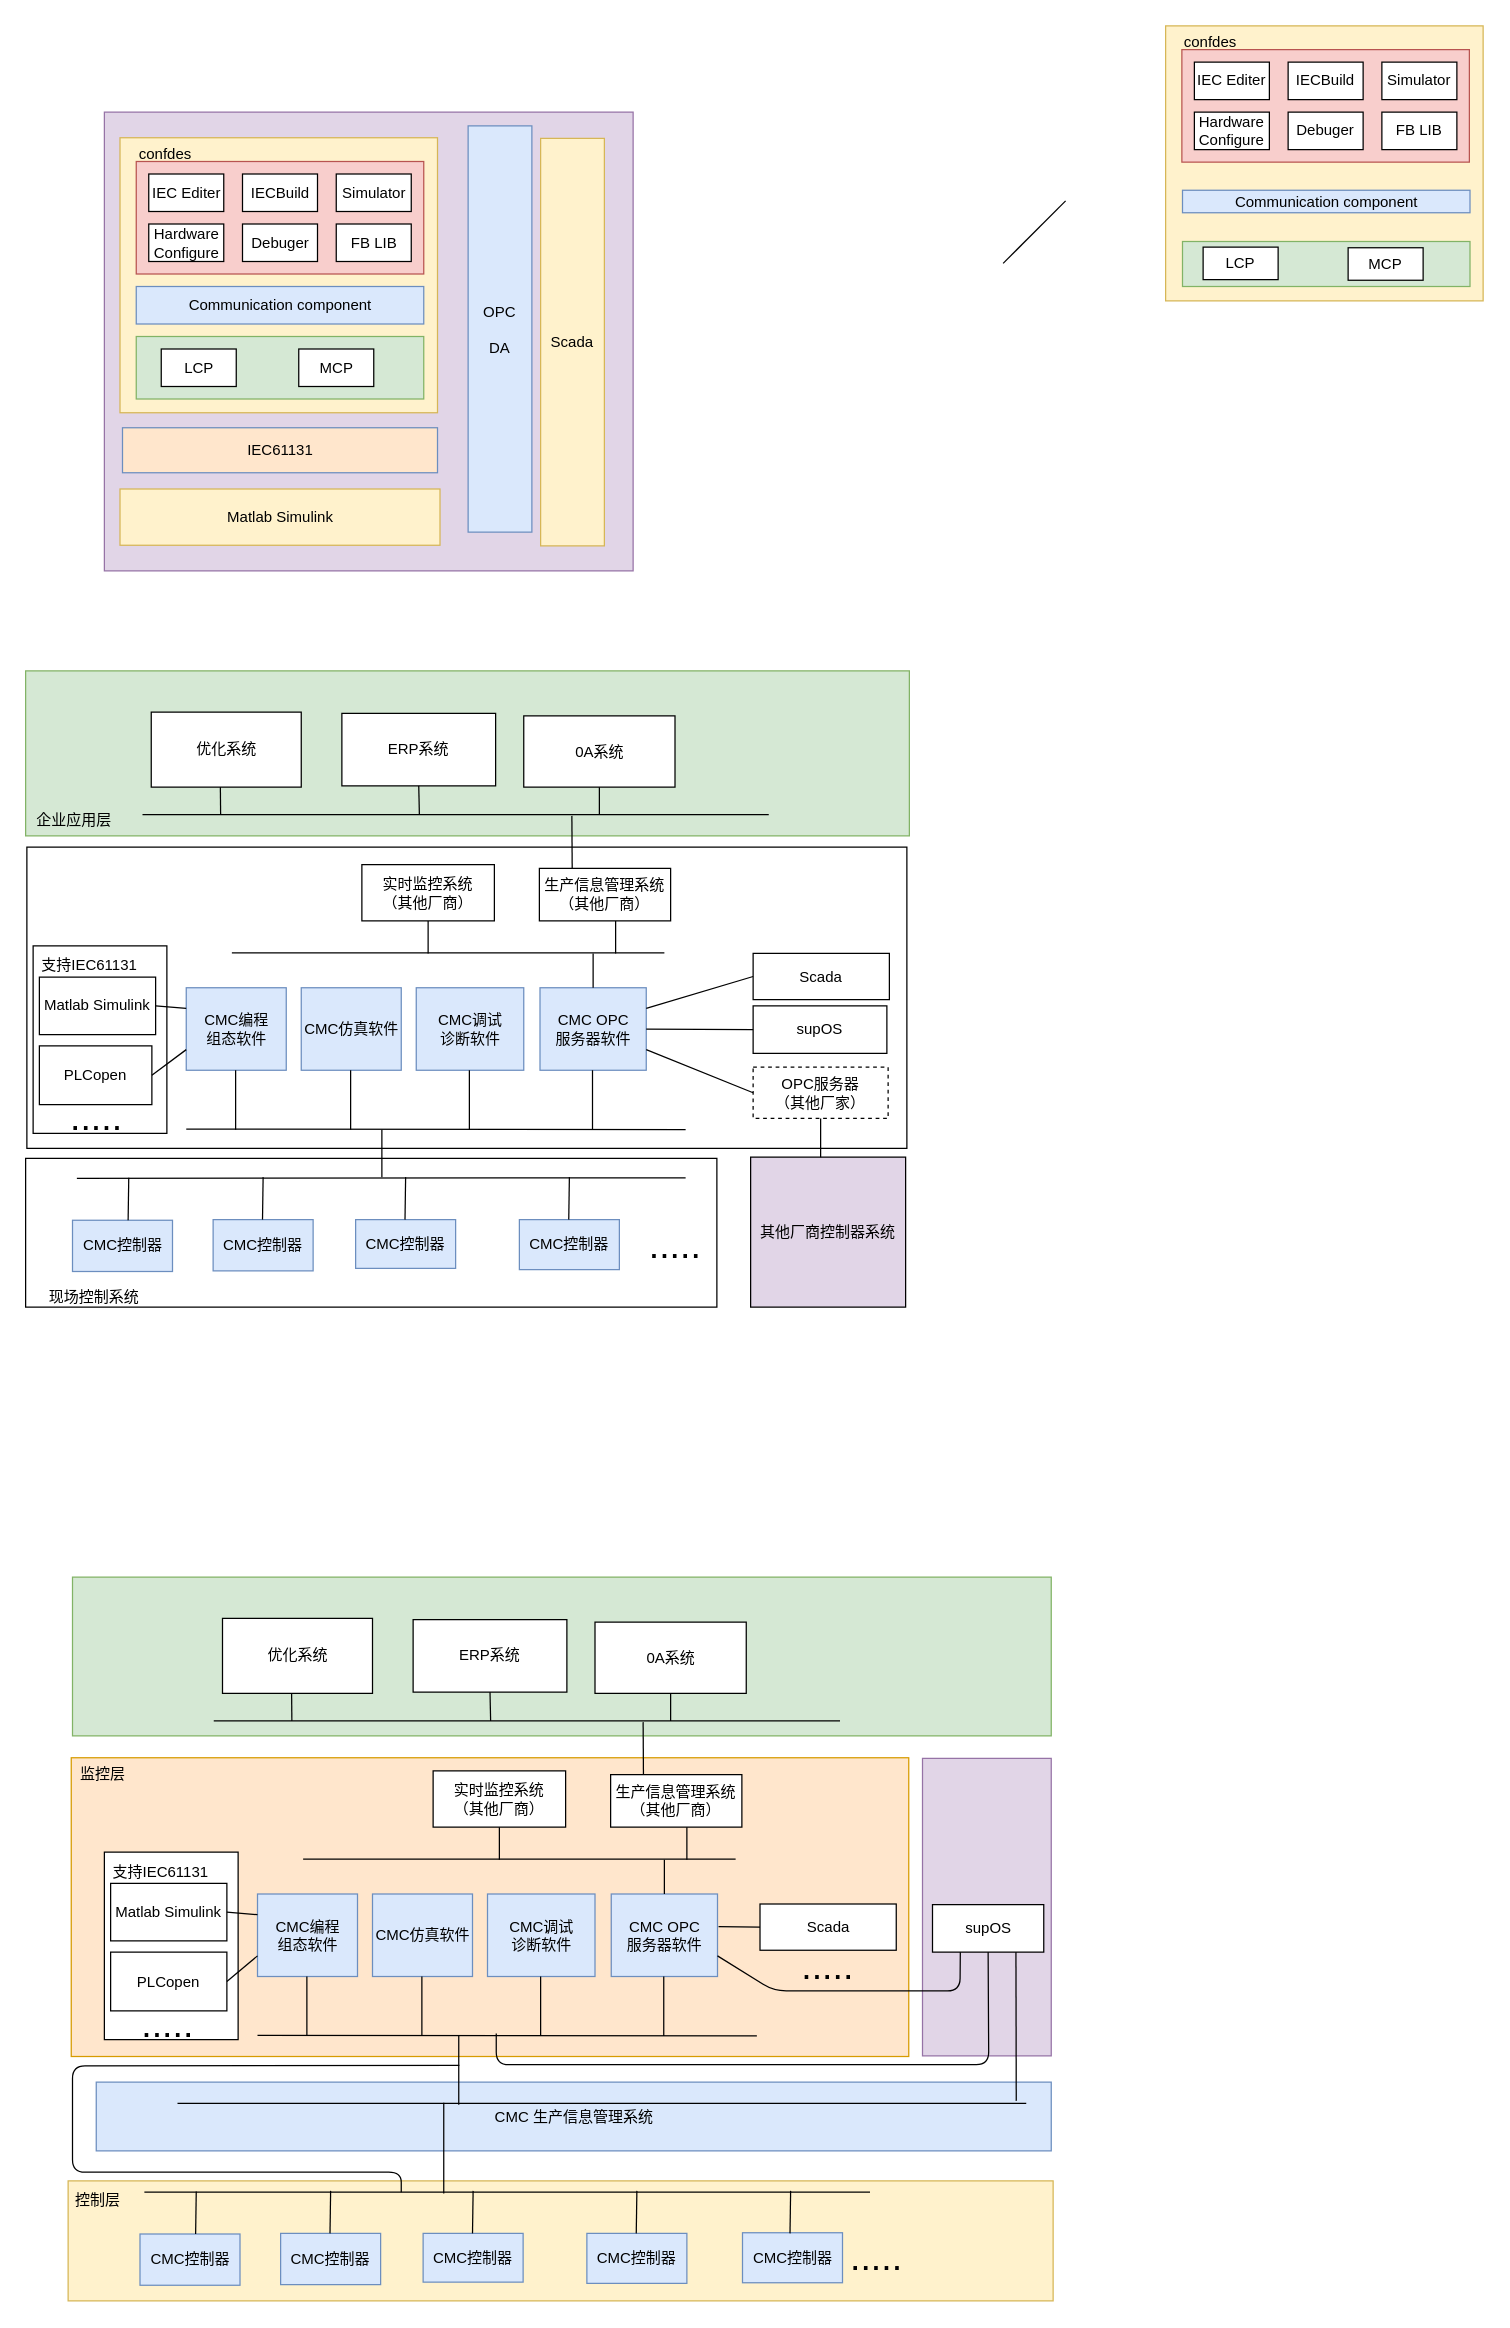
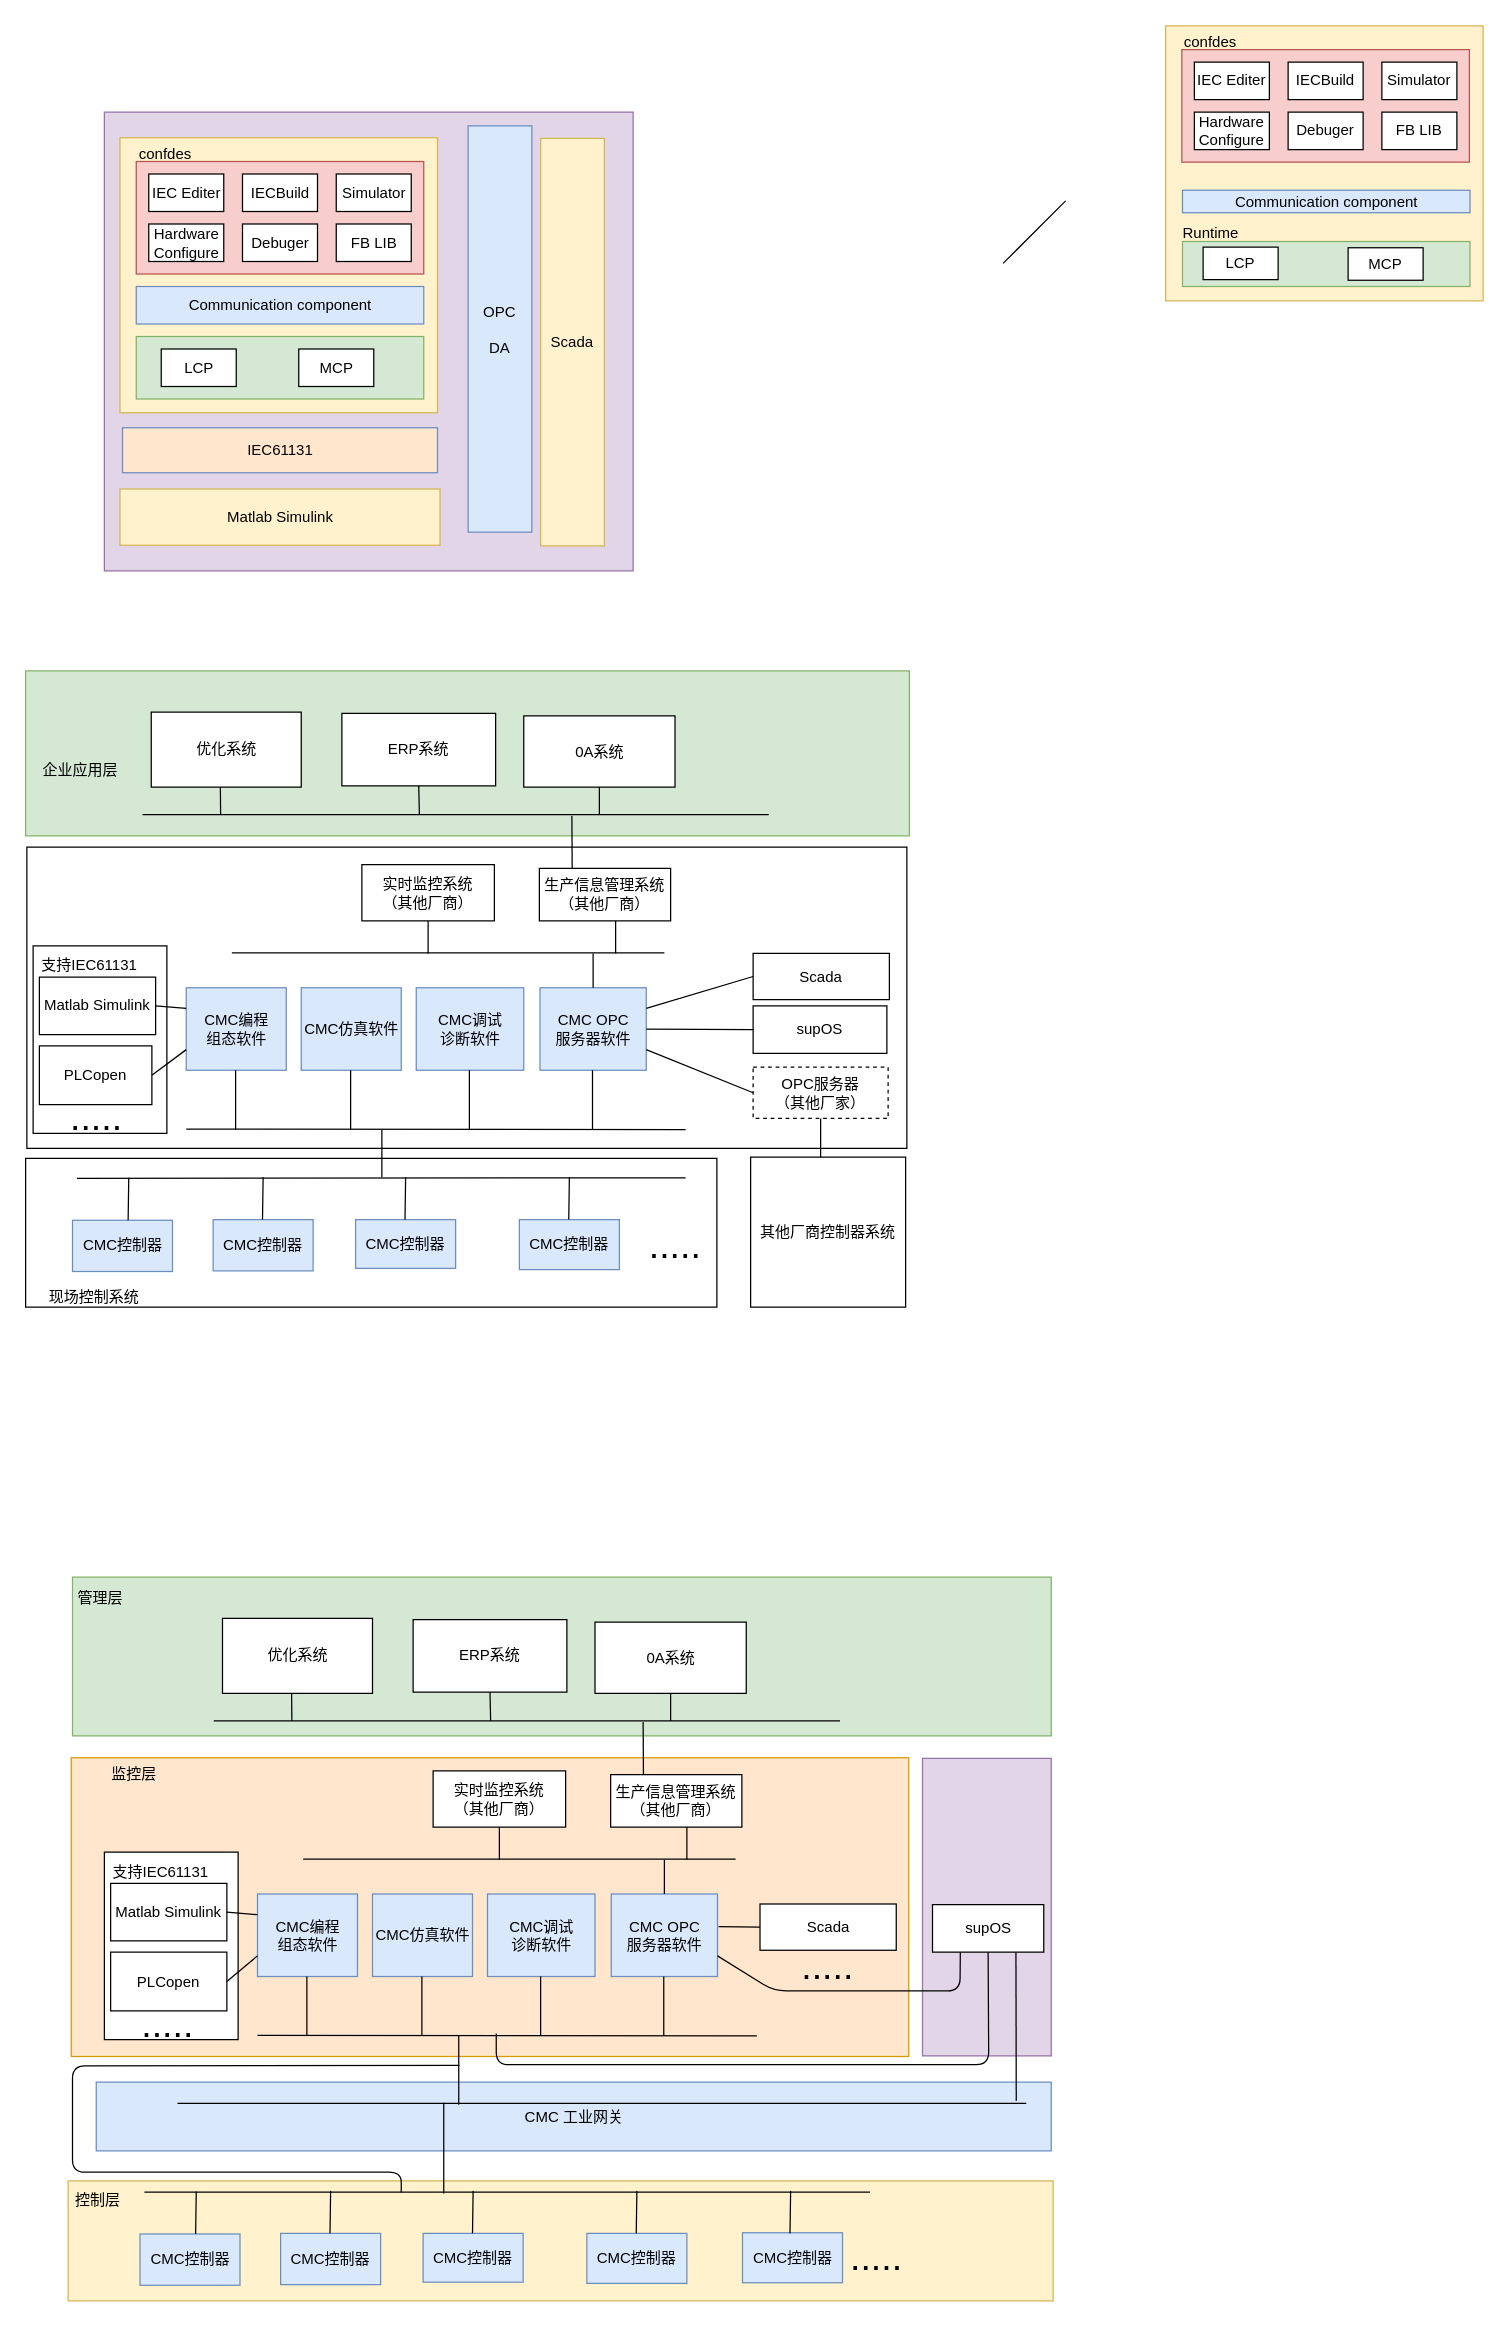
none -> (1216, 229)
(78, 817) -> (84, 767)
(828, 1232) -> (828, 1232)
none -> (104, 1594)
(106, 1771) -> (138, 1771)
(574, 2117) -> (574, 2117)
